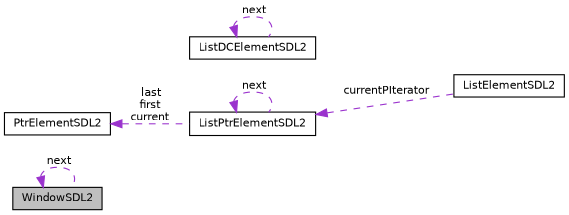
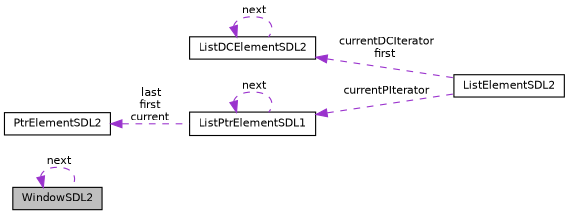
none -> (390, 68)
(253, 124) -> (253, 124)
